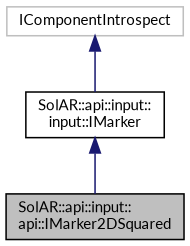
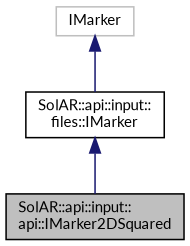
(95, 21) -> (95, 21)
(95, 115) -> (95, 115)
